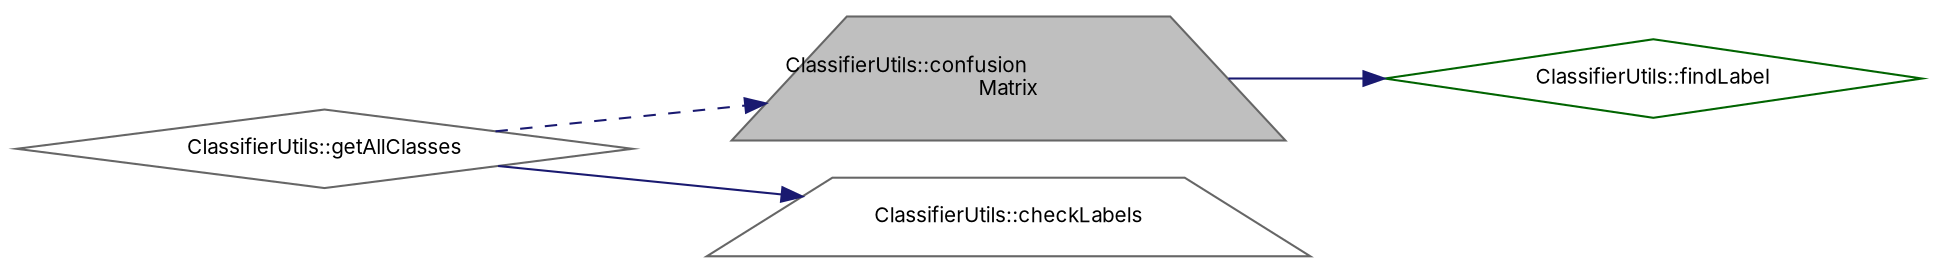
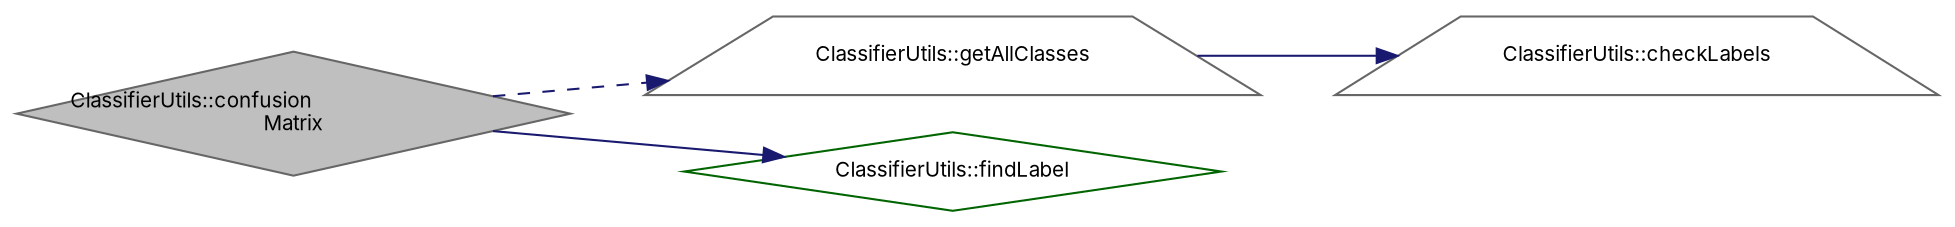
(1009, 79) -> (293, 114)
(620, 118) -> (570, 89)
(324, 149) -> (953, 56)
